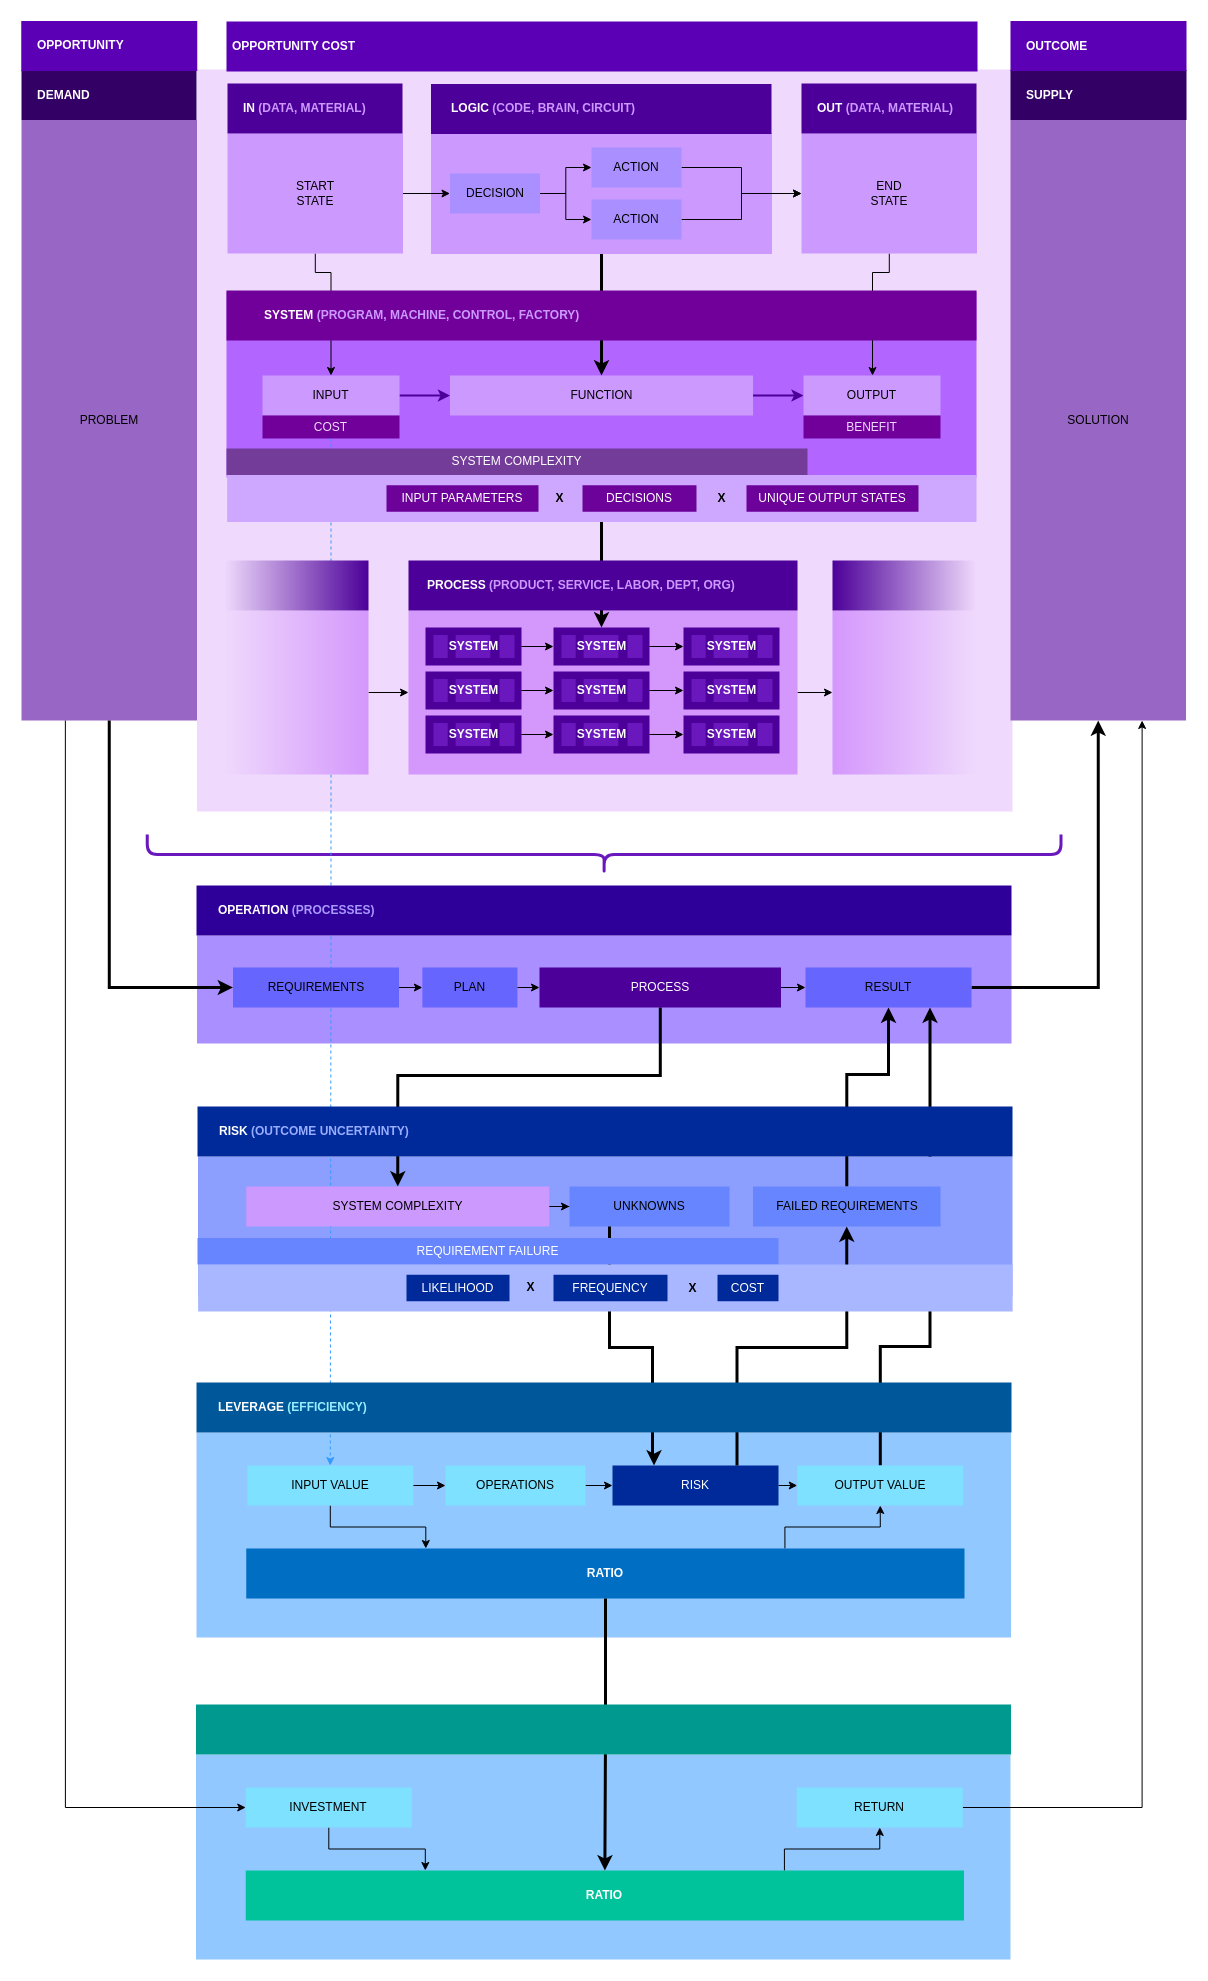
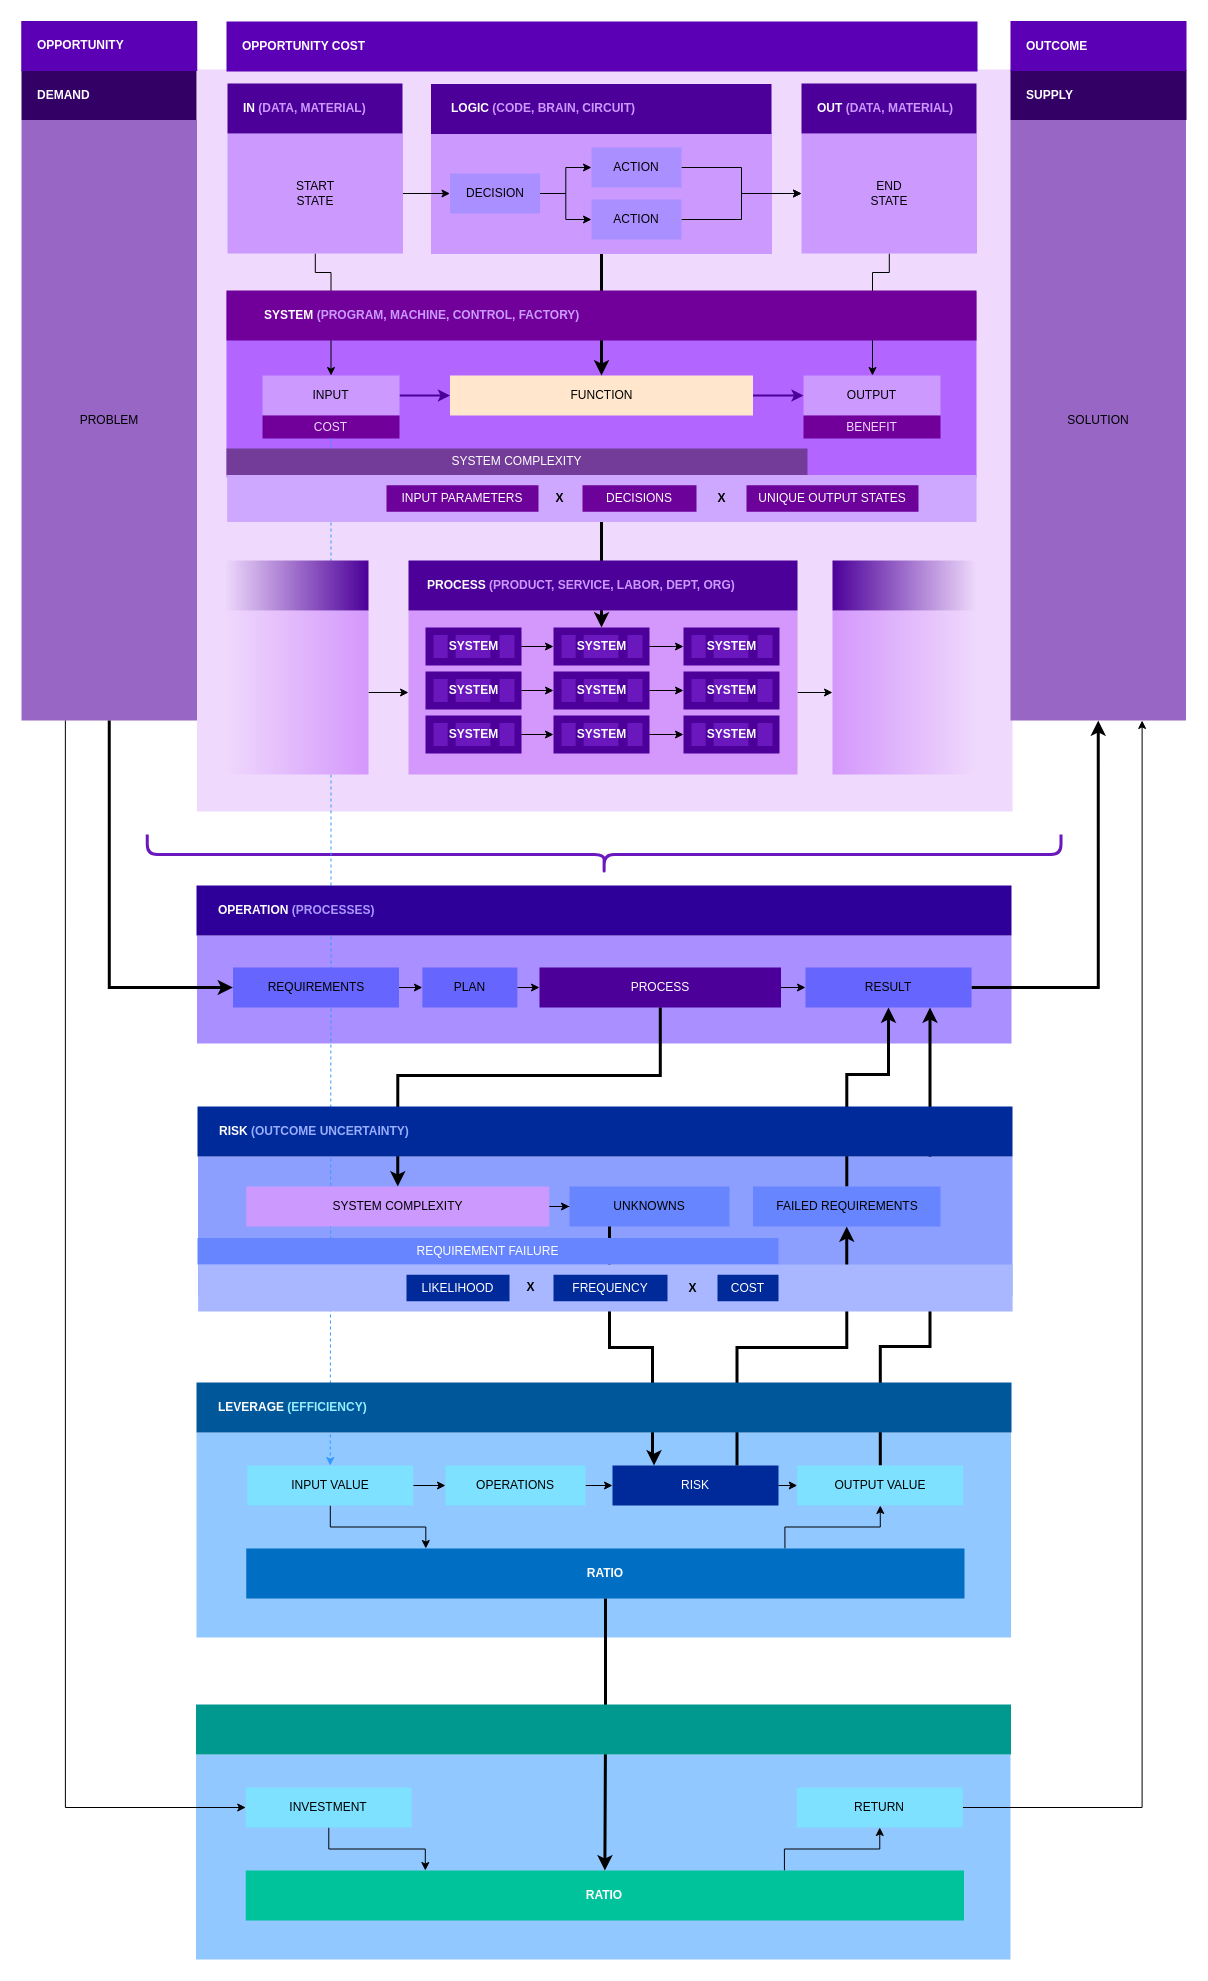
(301, 47) -> (311, 47)
(602, 396) -> (602, 396)
